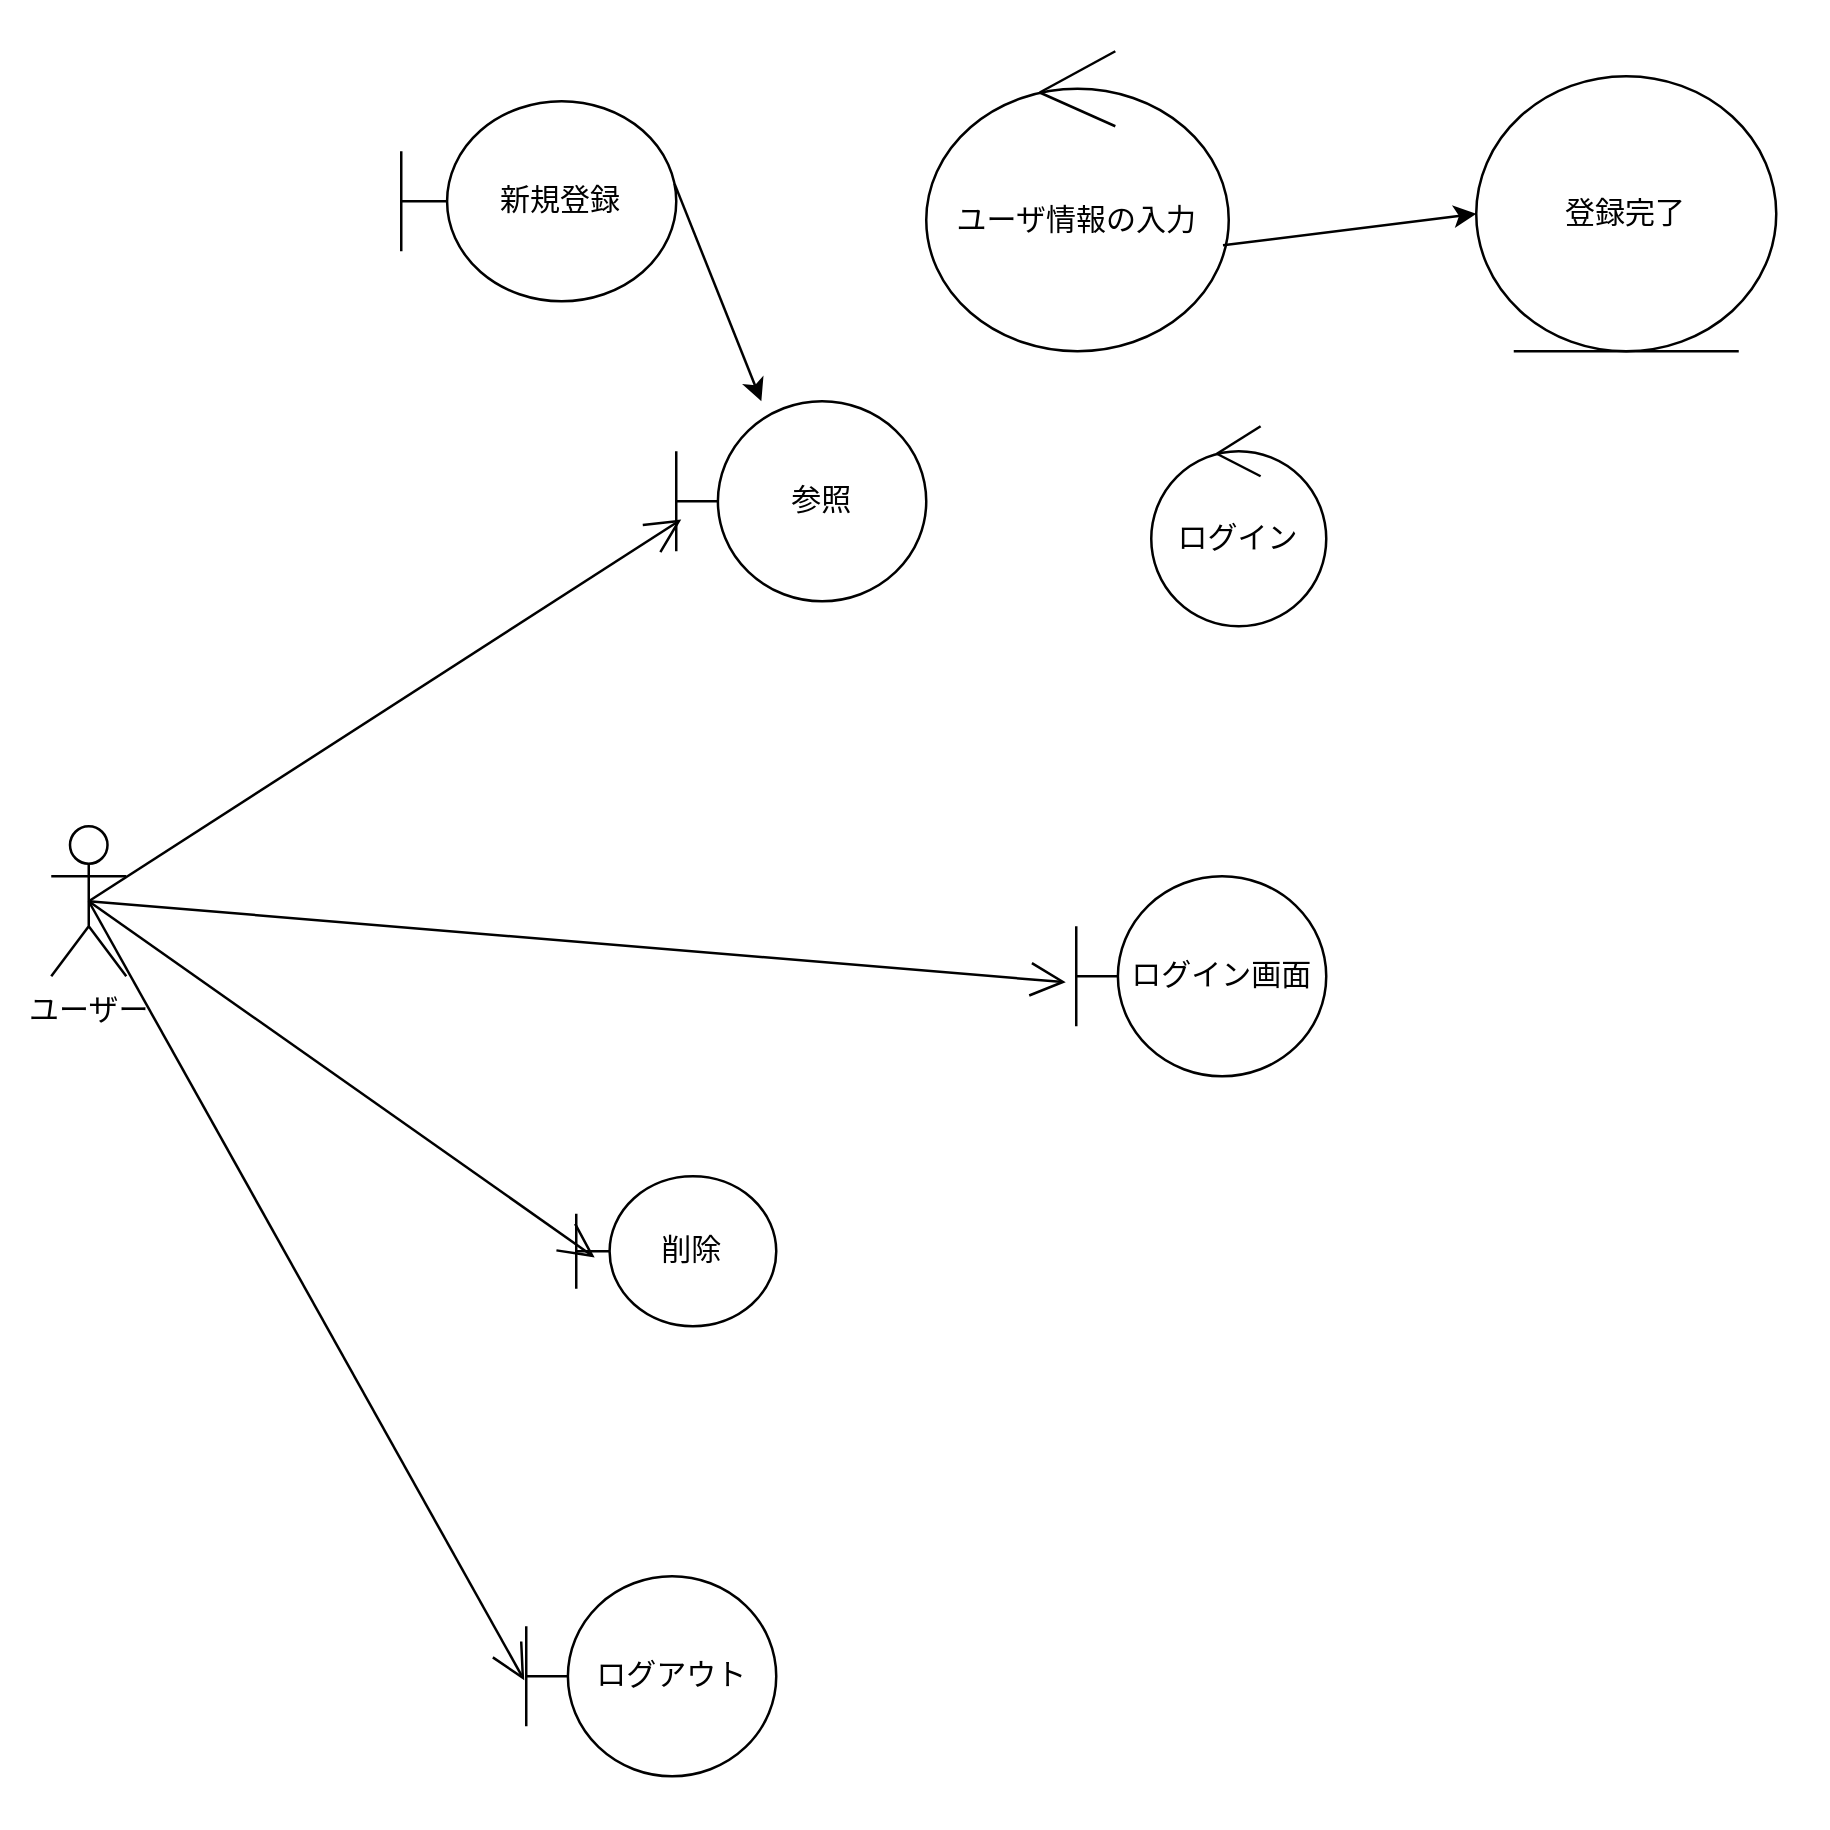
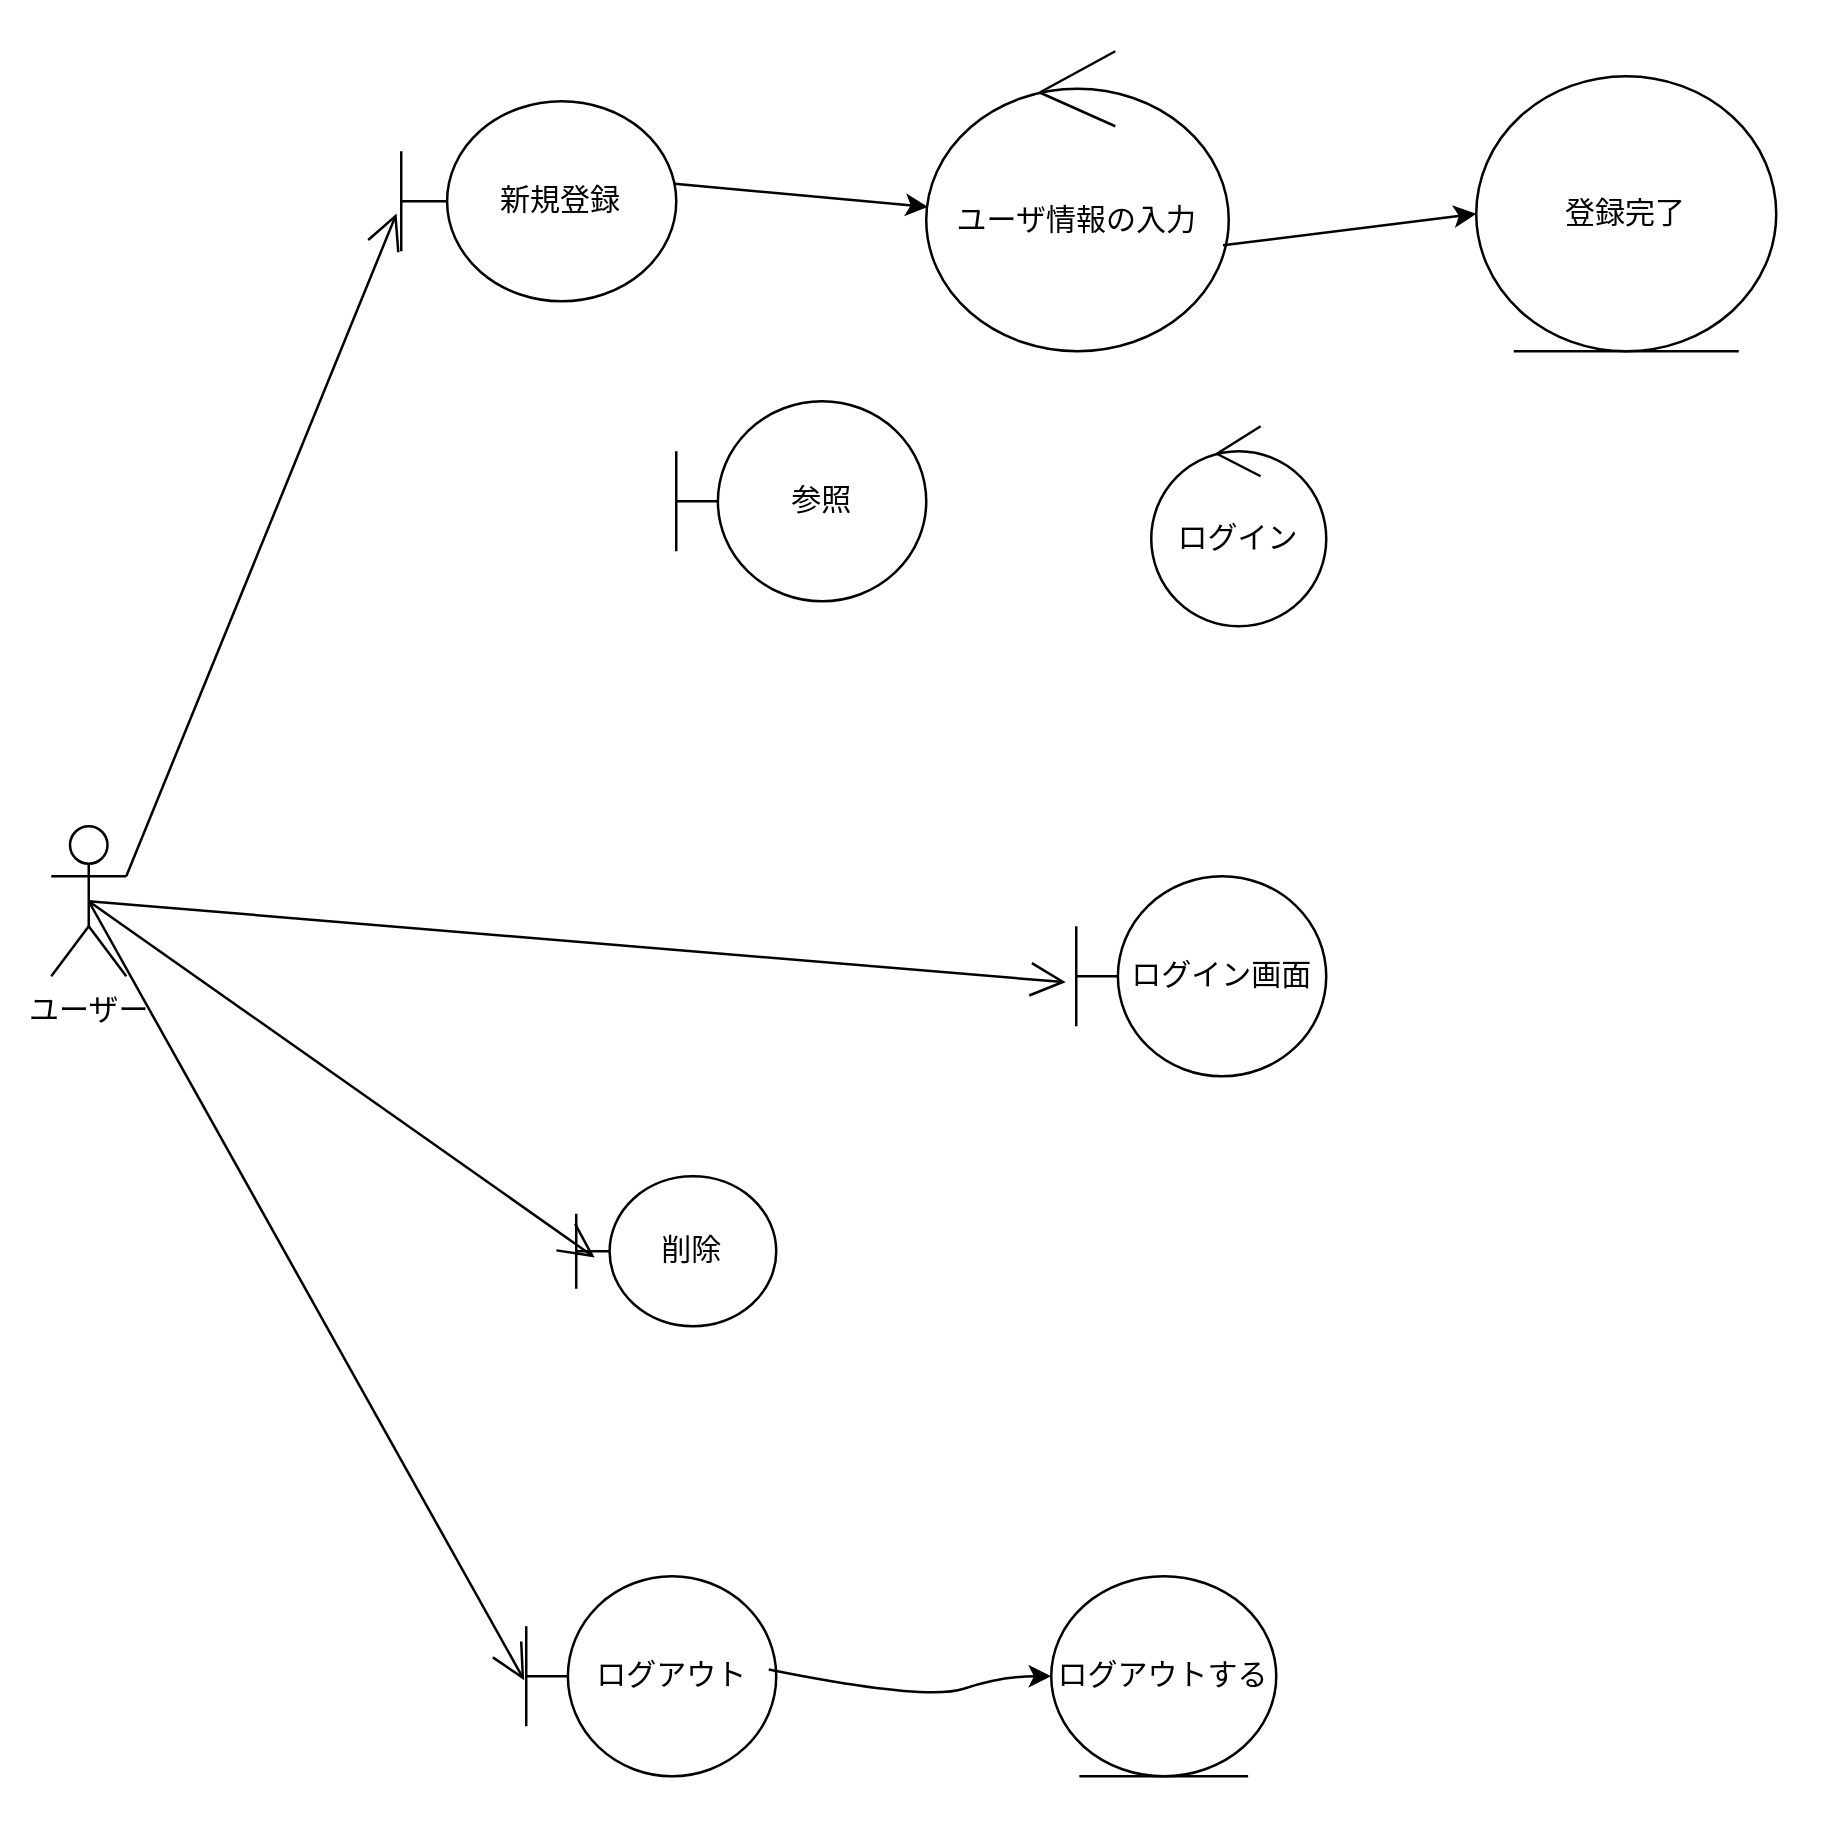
(715, 285) -> (793, 195)
none -> (262, 544)
(402, 700) -> none
none -> (1164, 1676)
none -> (899, 1690)
